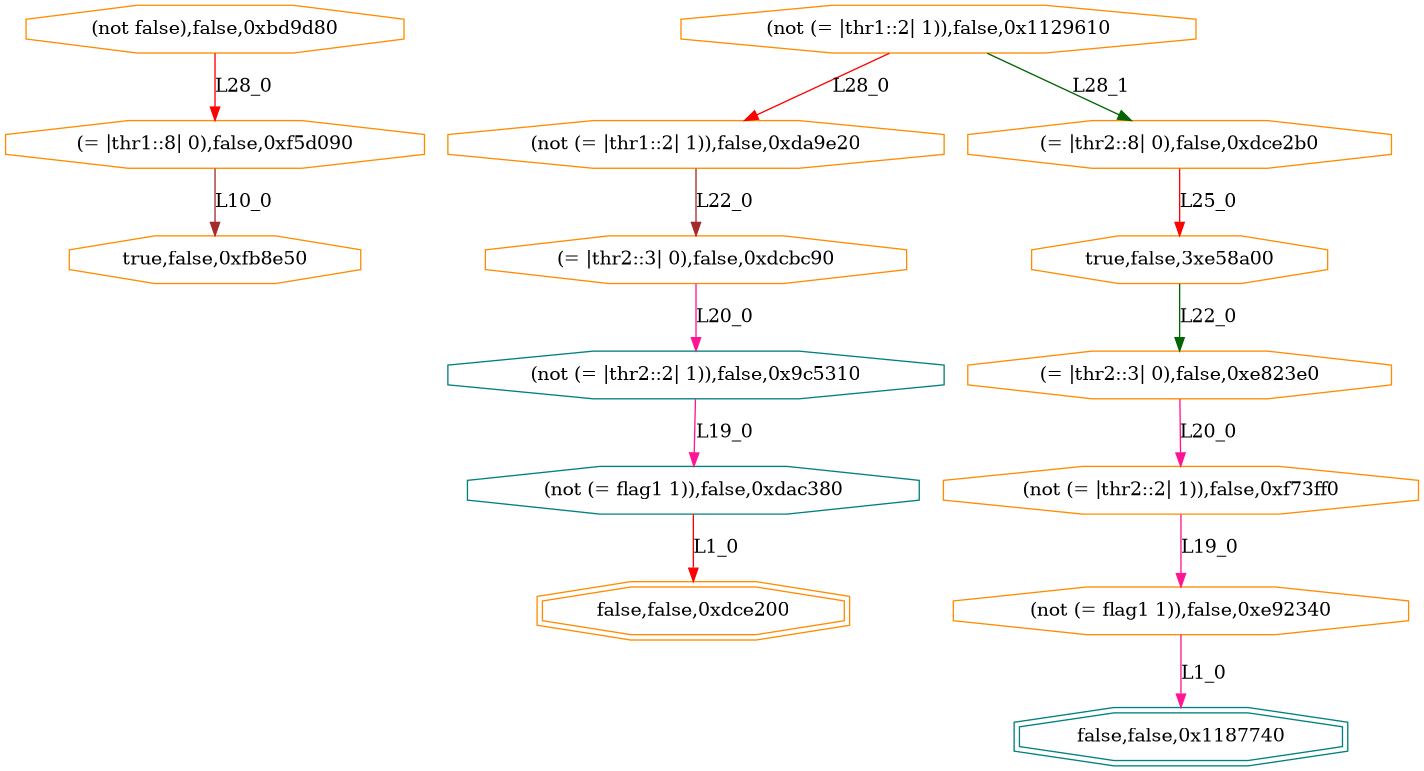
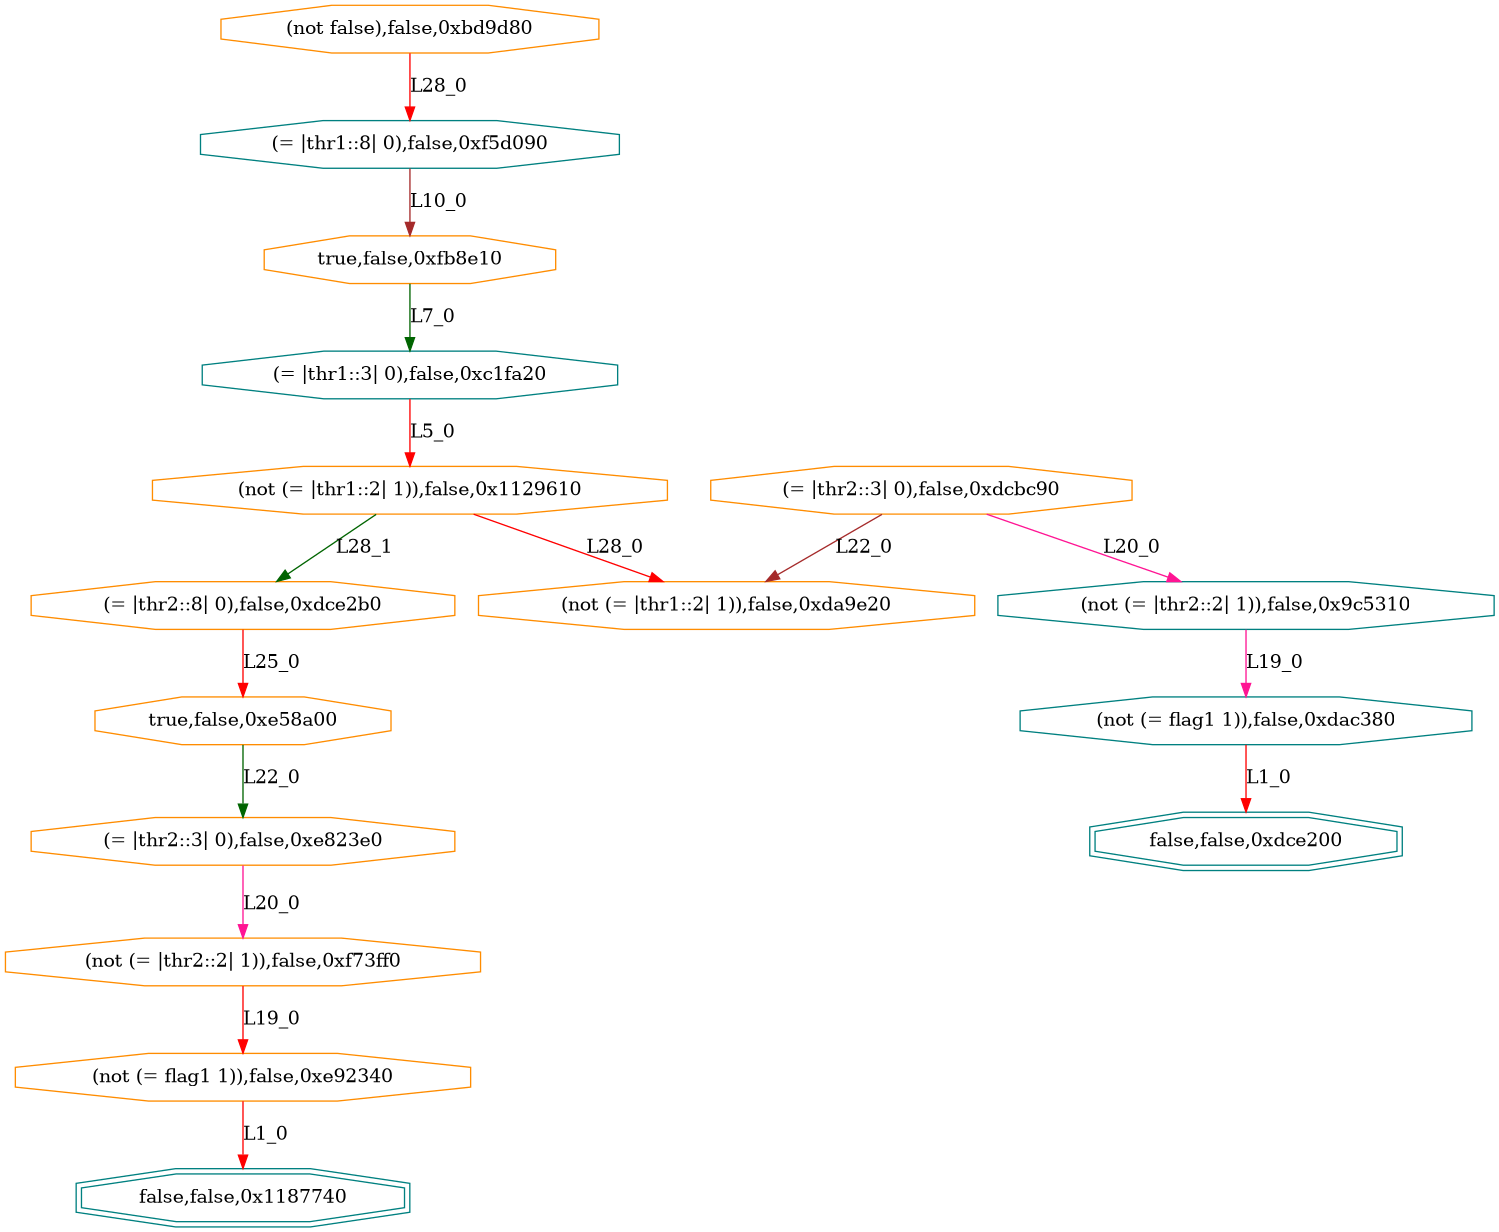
(215, 144) -> (410, 144)
(696, 195) -> (830, 545)
(215, 260) -> (410, 260)
(1180, 260) -> (243, 721)
none -> (410, 375)
(1181, 544) -> (243, 1013)
(693, 611) -> (1246, 841)
(1181, 664) -> (243, 1128)
